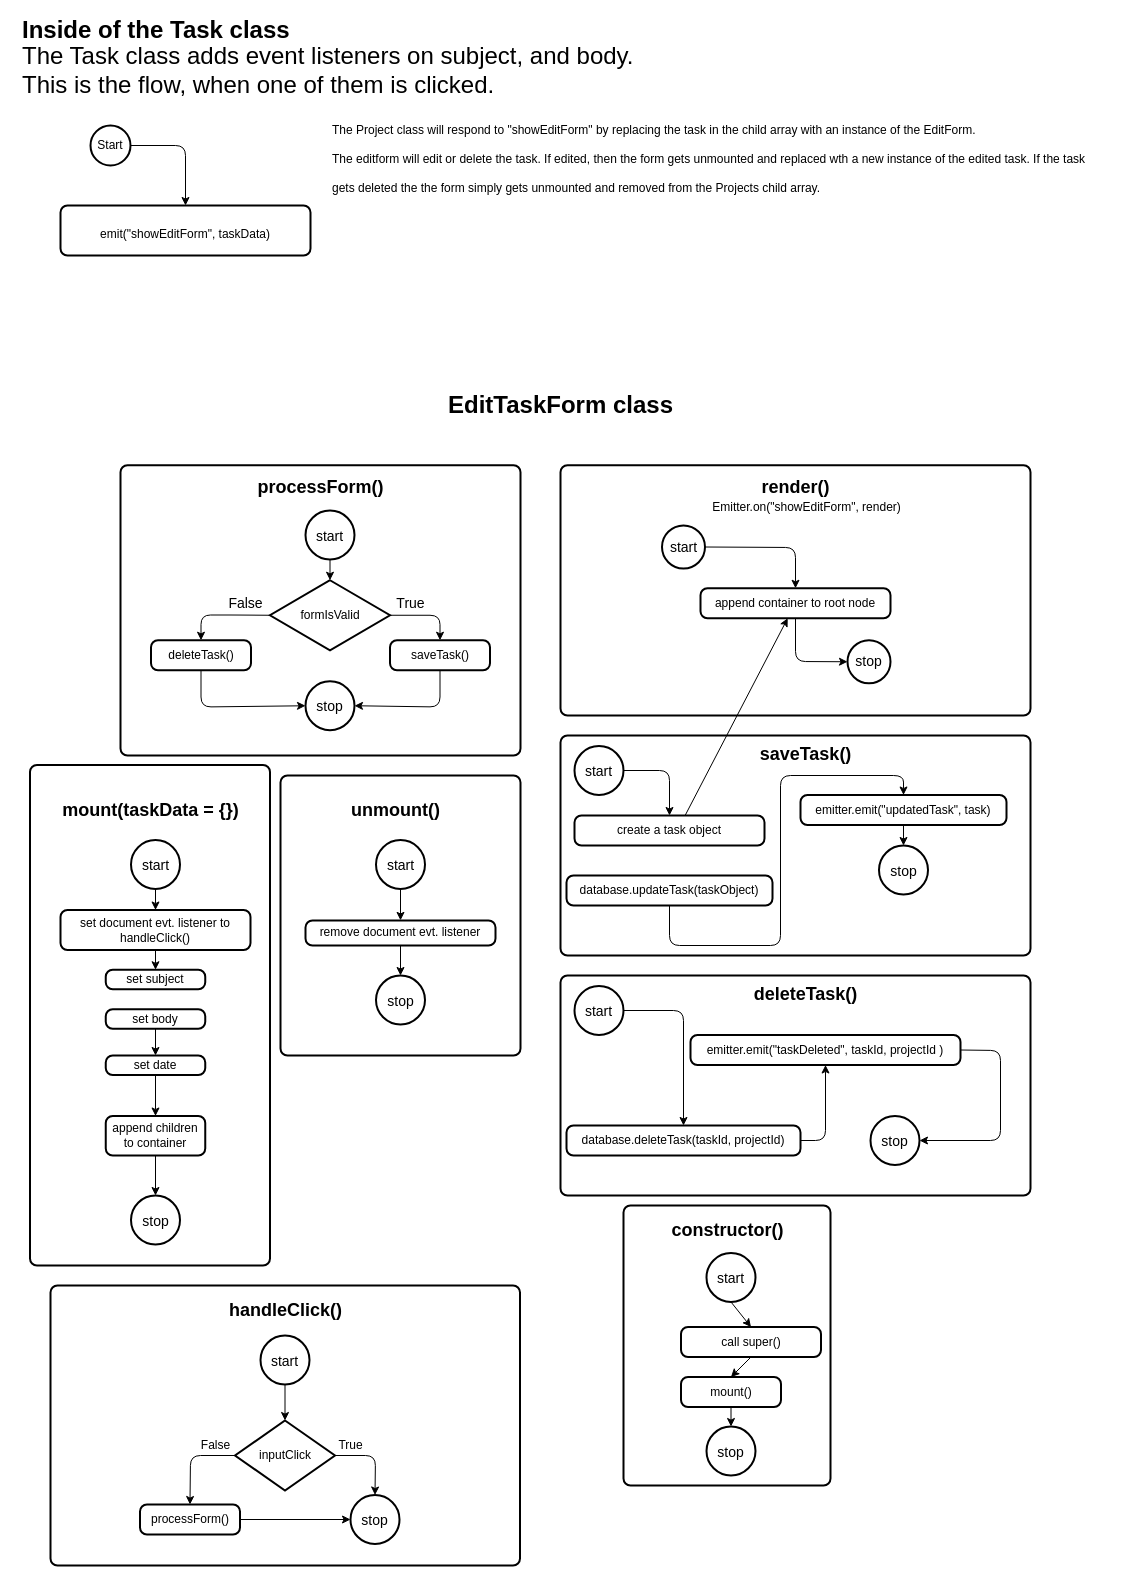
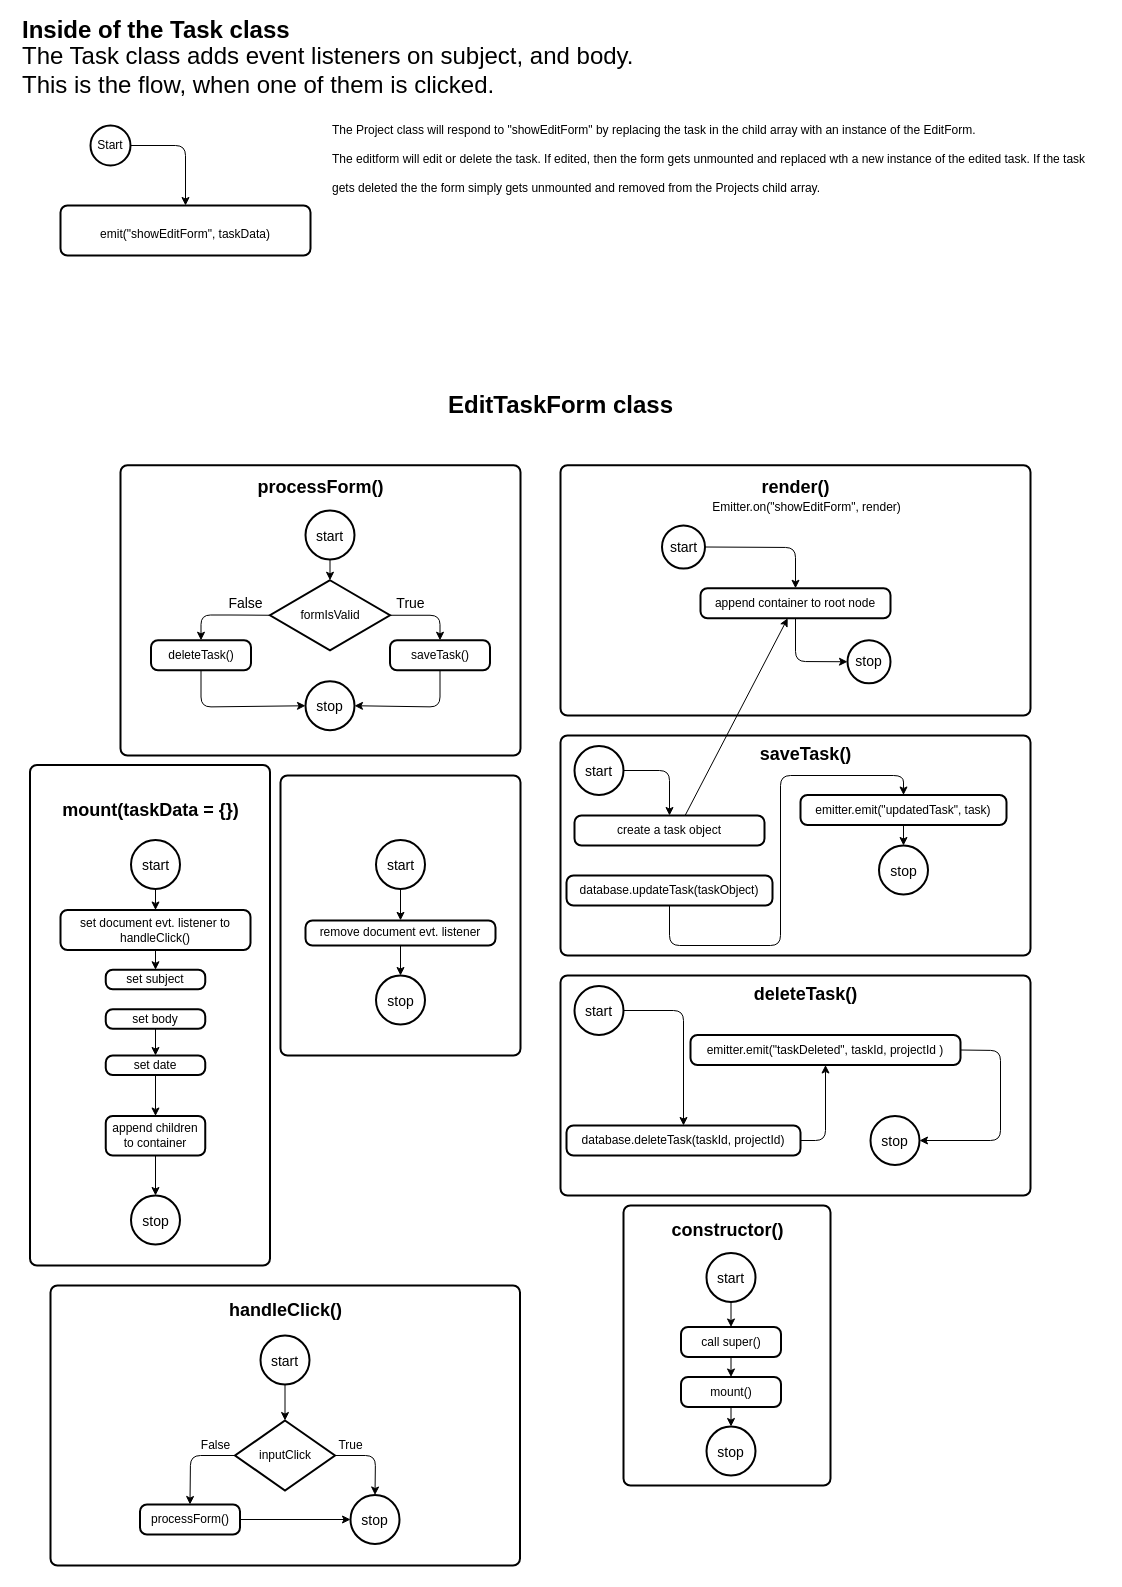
(395, 810) -> none
(751, 1342) -> (731, 1342)
